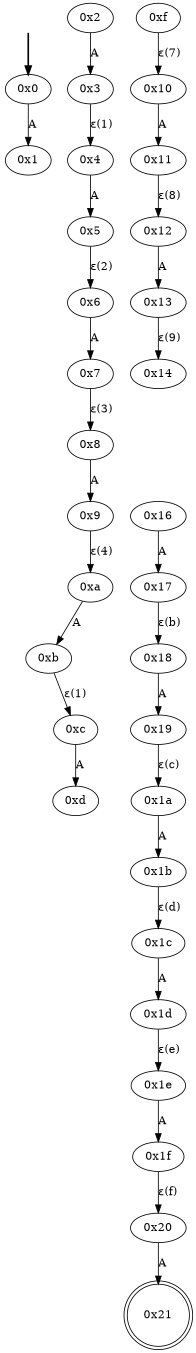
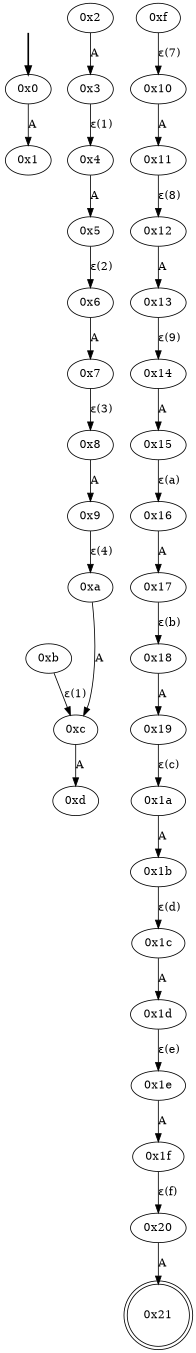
none -> (158, 445)
(72, 619) -> (95, 656)
